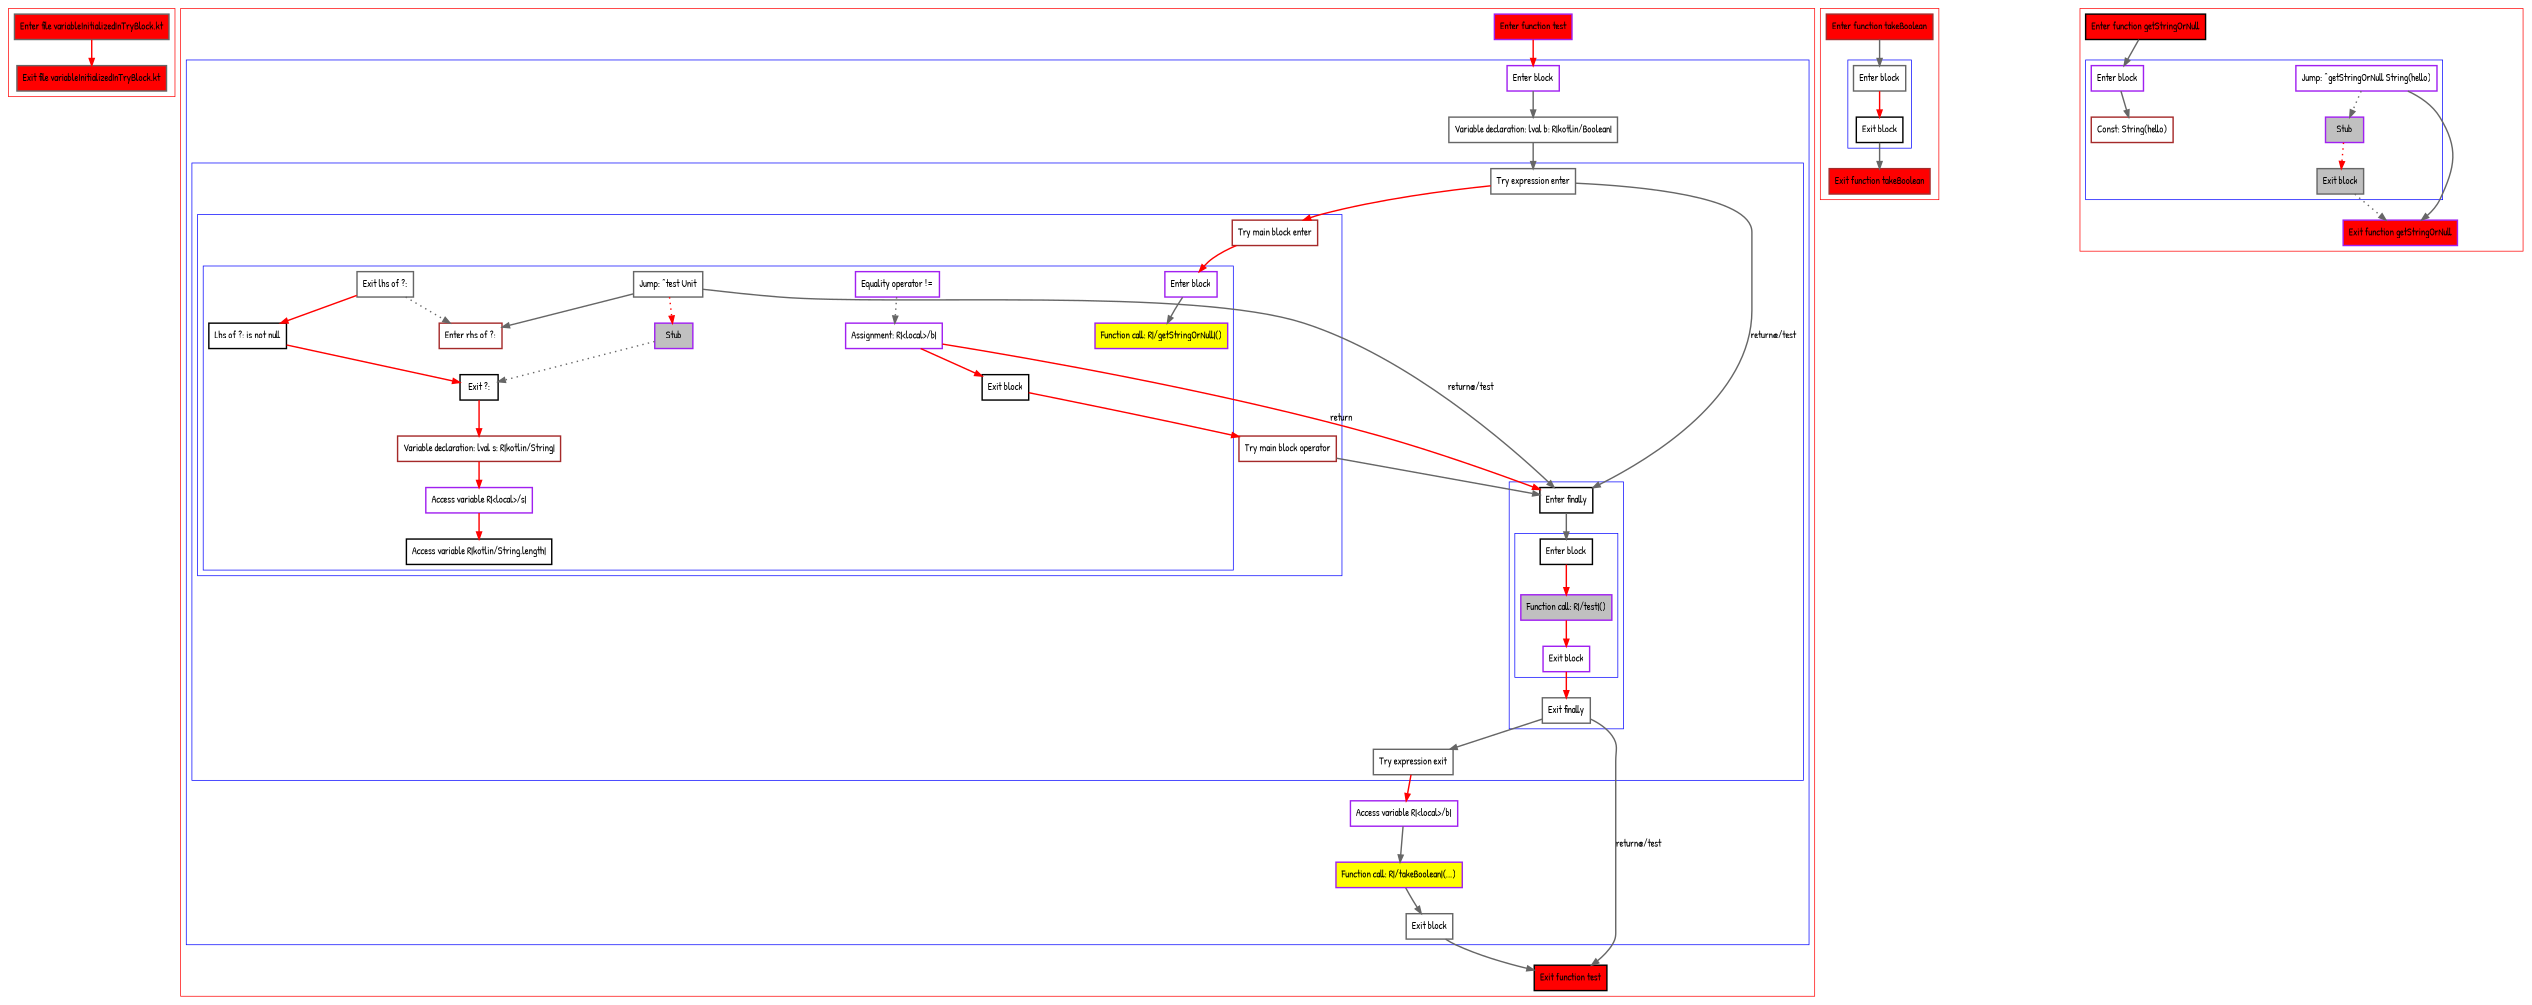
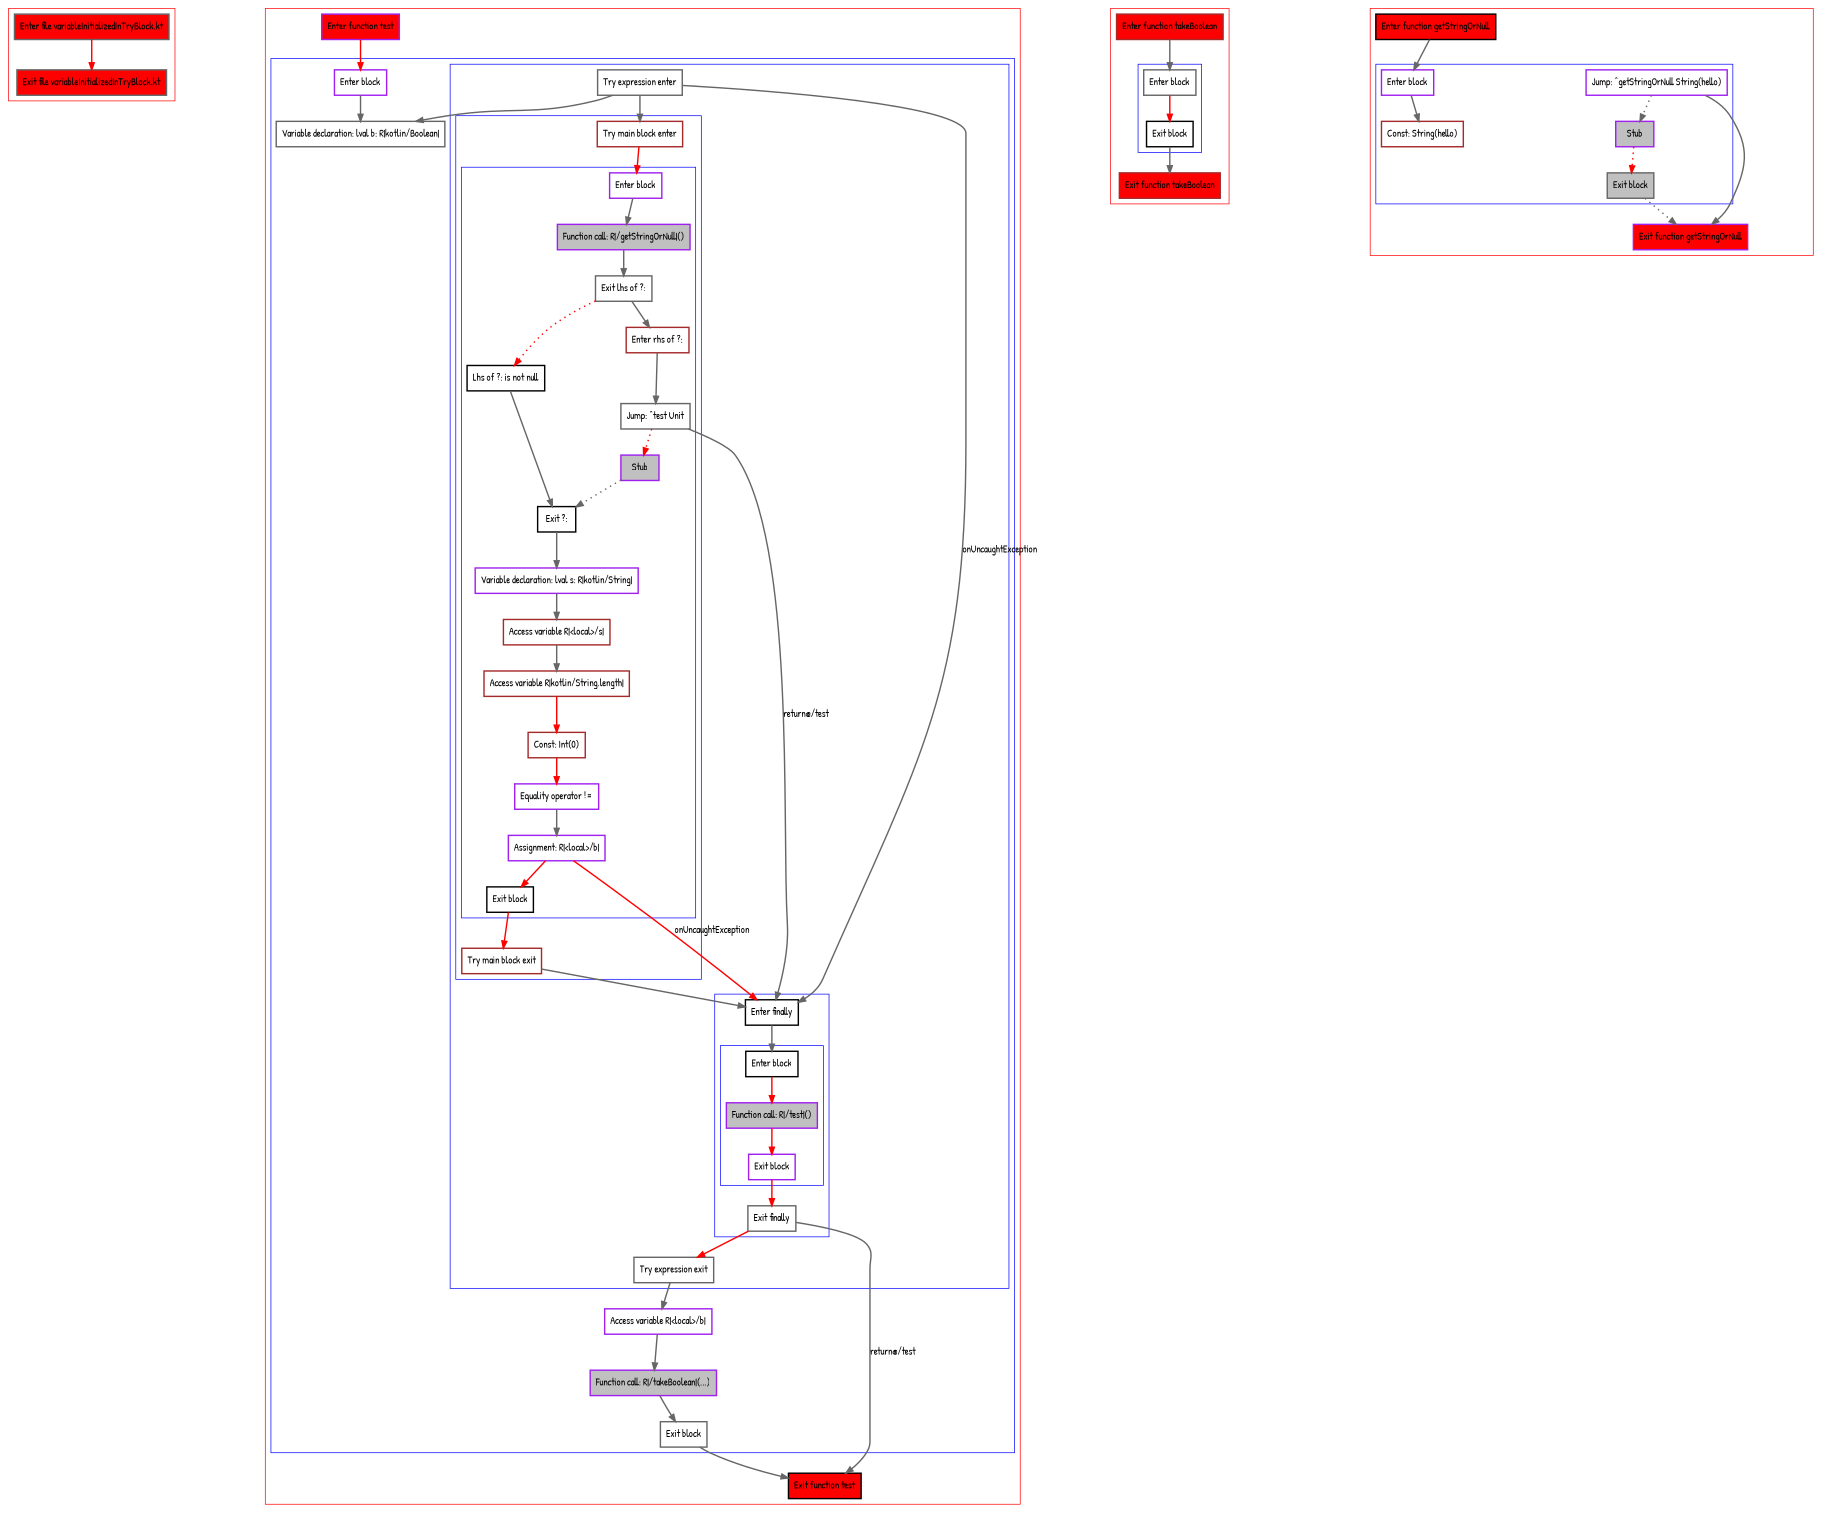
(1533, 152) -> (518, 110)
(1400, 198) -> (640, 105)
none -> (624, 259)
(896, 307) -> (557, 819)
(322, 308) -> (553, 325)
(425, 308) -> (639, 311)
(571, 310) -> (657, 375)
(1161, 336) -> (624, 237)
(1773, 336) -> (1000, 550)
(370, 363) -> (530, 445)
(479, 414) -> (557, 546)
(1341, 418) -> (712, 930)
(479, 449) -> (557, 581)
(1288, 449) -> (502, 961)
(479, 471) -> (557, 603)
(479, 500) -> (557, 632)
(479, 523) -> (557, 654)
(479, 552) -> (557, 684)
(1499, 733) -> (726, 1243)
none -> (557, 745)
(1409, 785) -> (667, 1293)
(1399, 875) -> (653, 1383)
